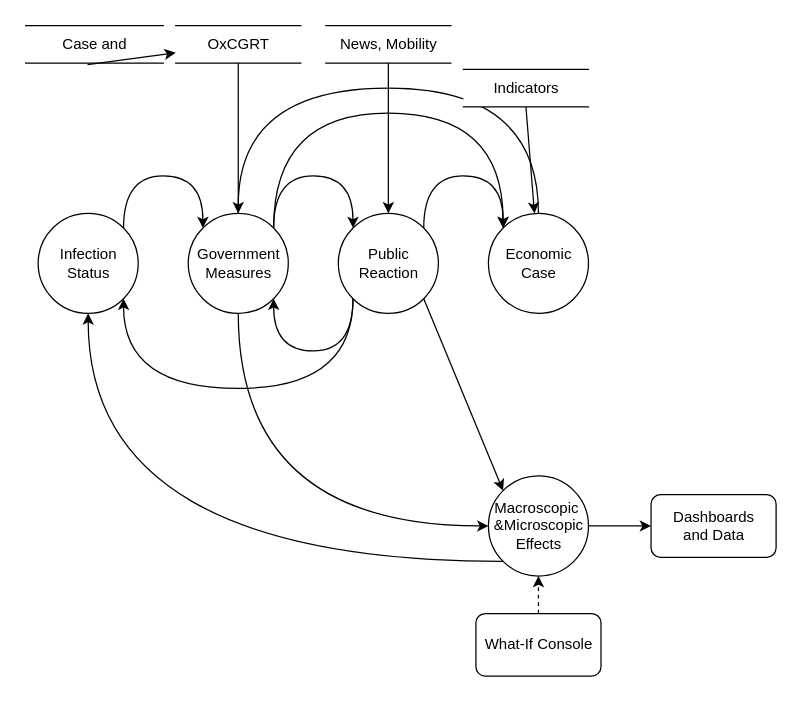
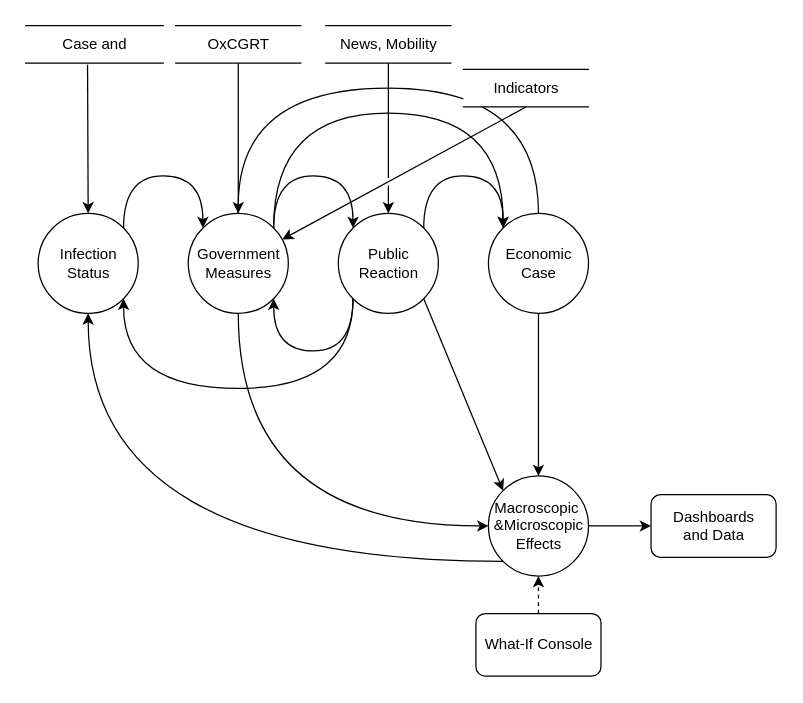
(143, 57) -> (88, 135)
(528, 133) -> (407, 171)
none -> (538, 390)
